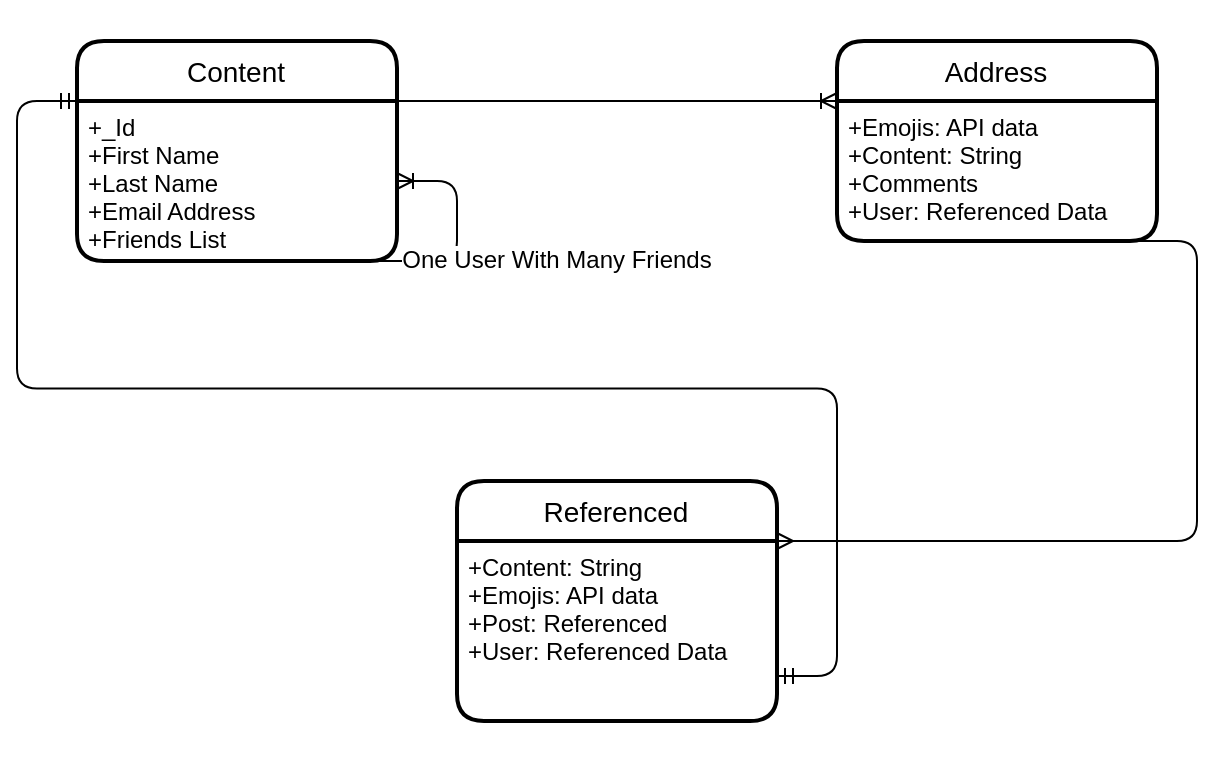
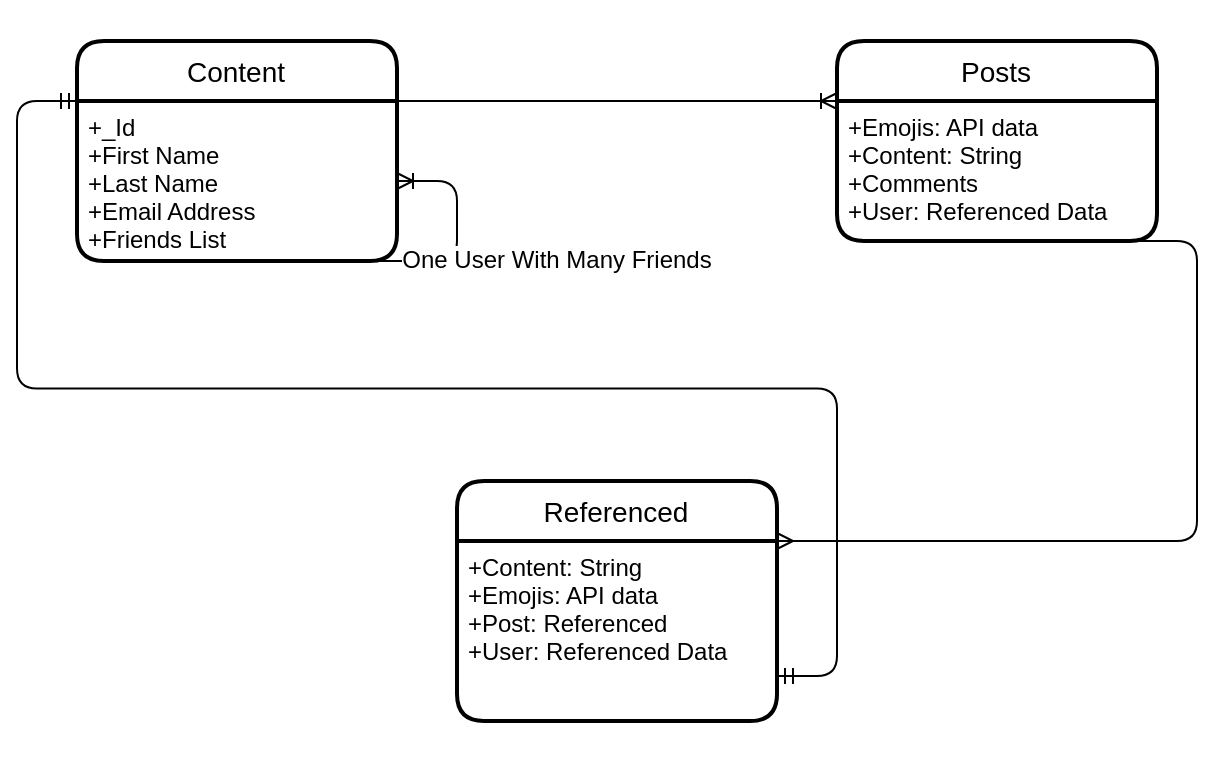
(996, 73) -> (996, 73)
